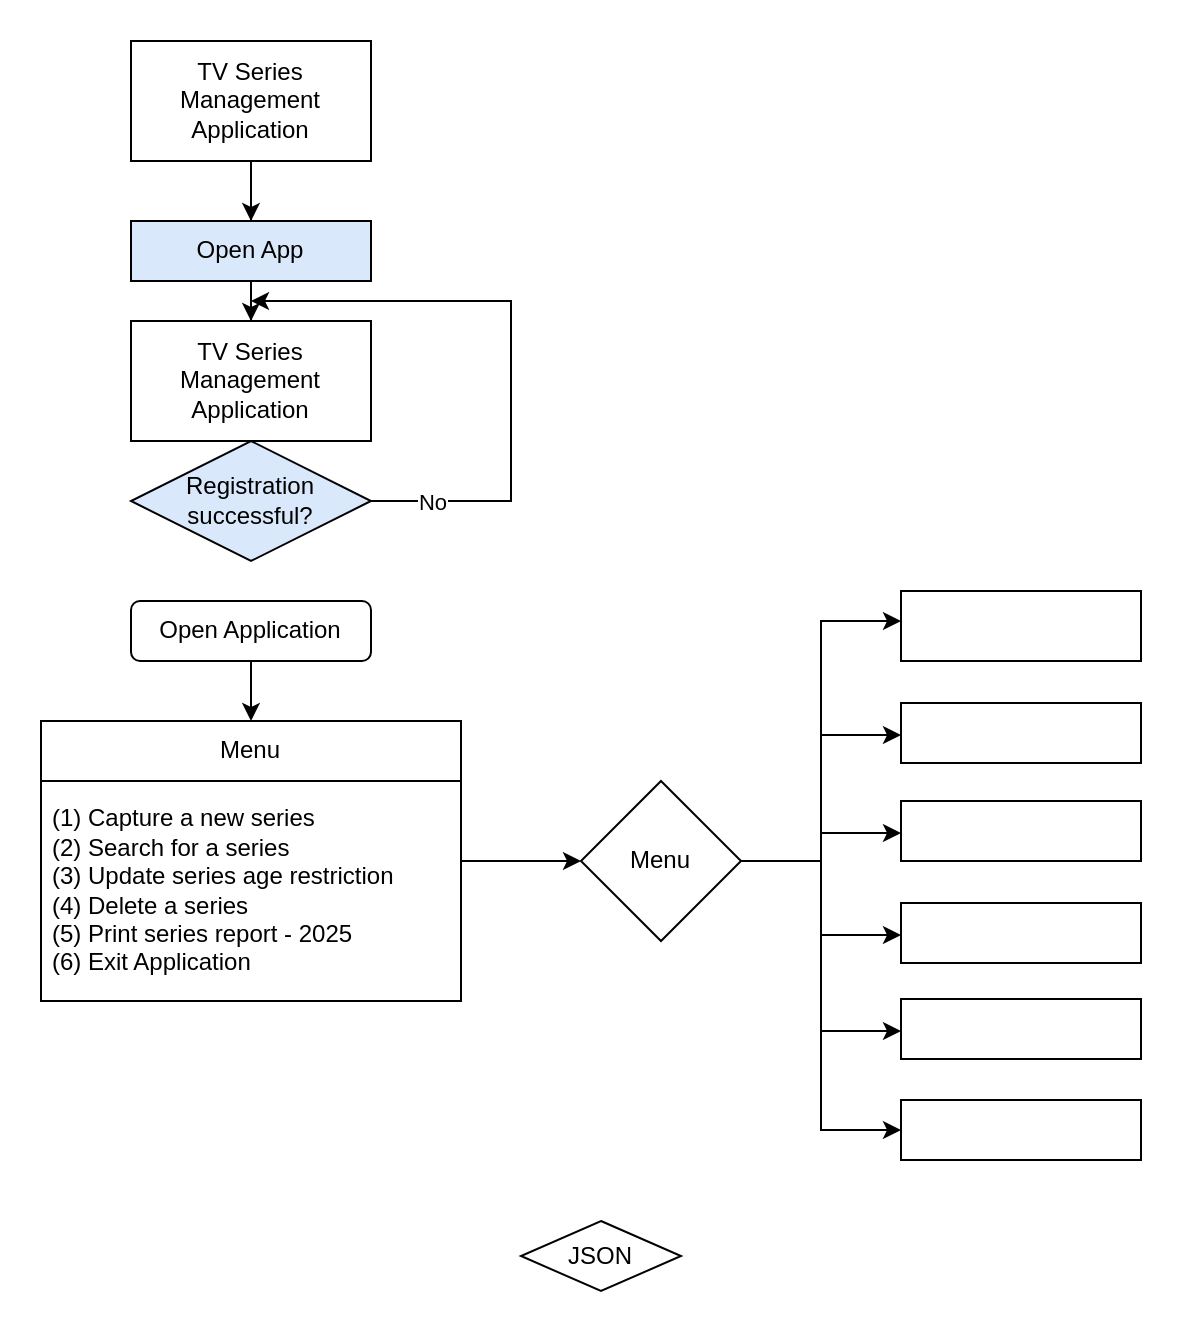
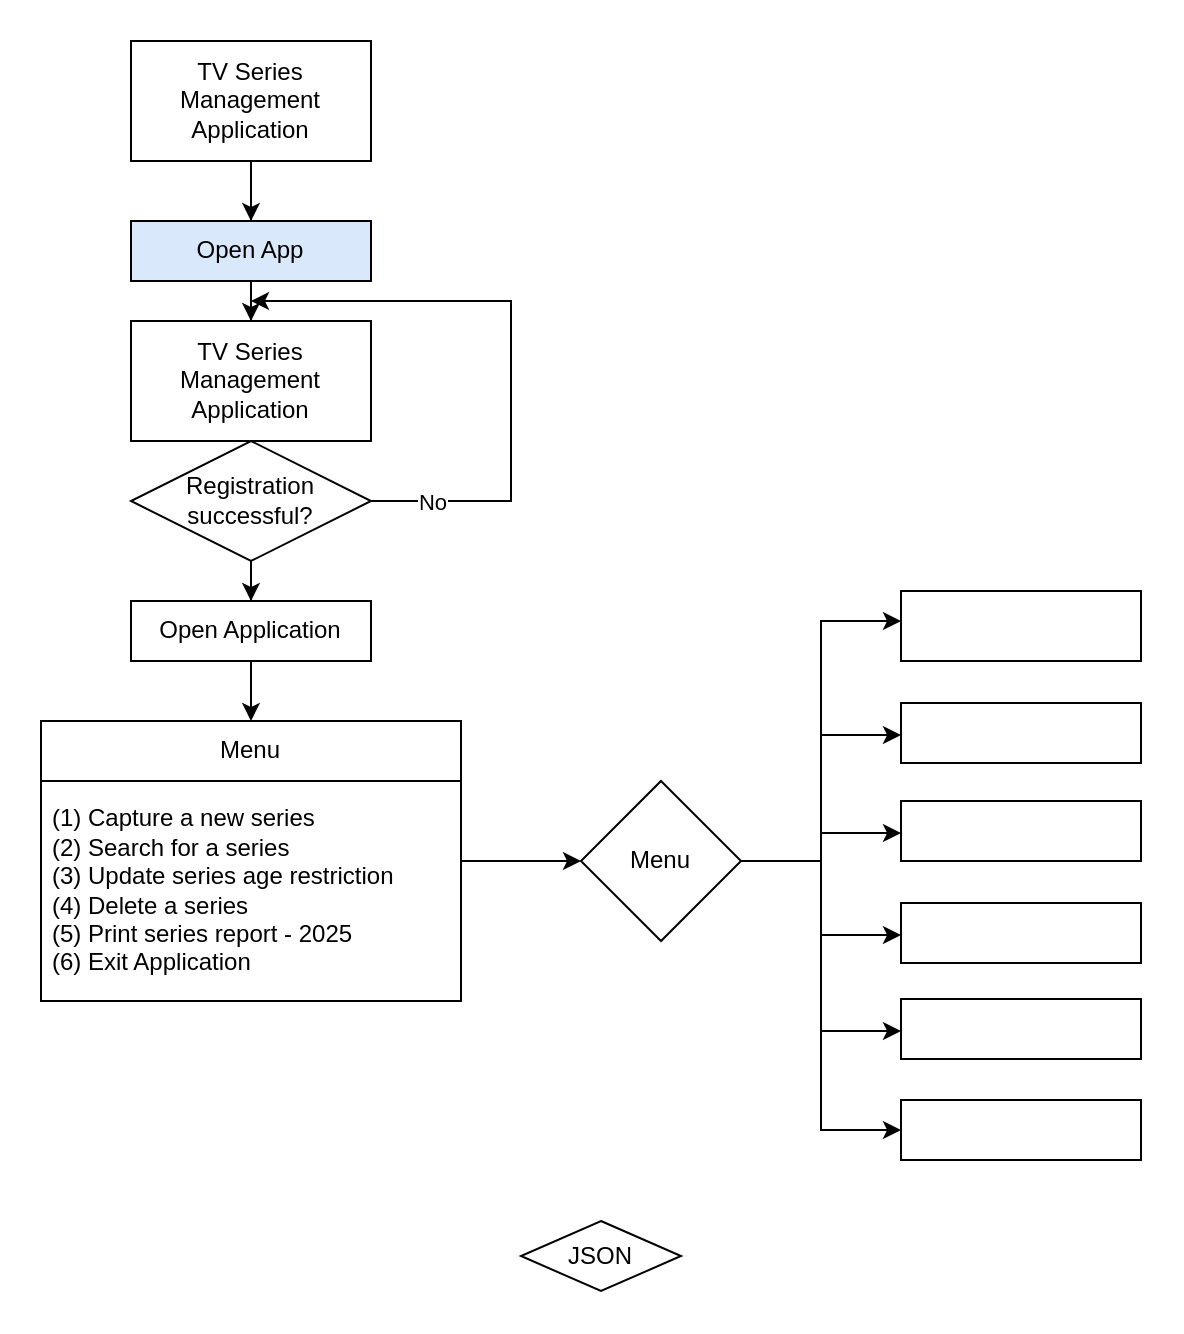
(251, 501) -> (251, 501)
none -> (251, 588)
(251, 631) -> (251, 631)
